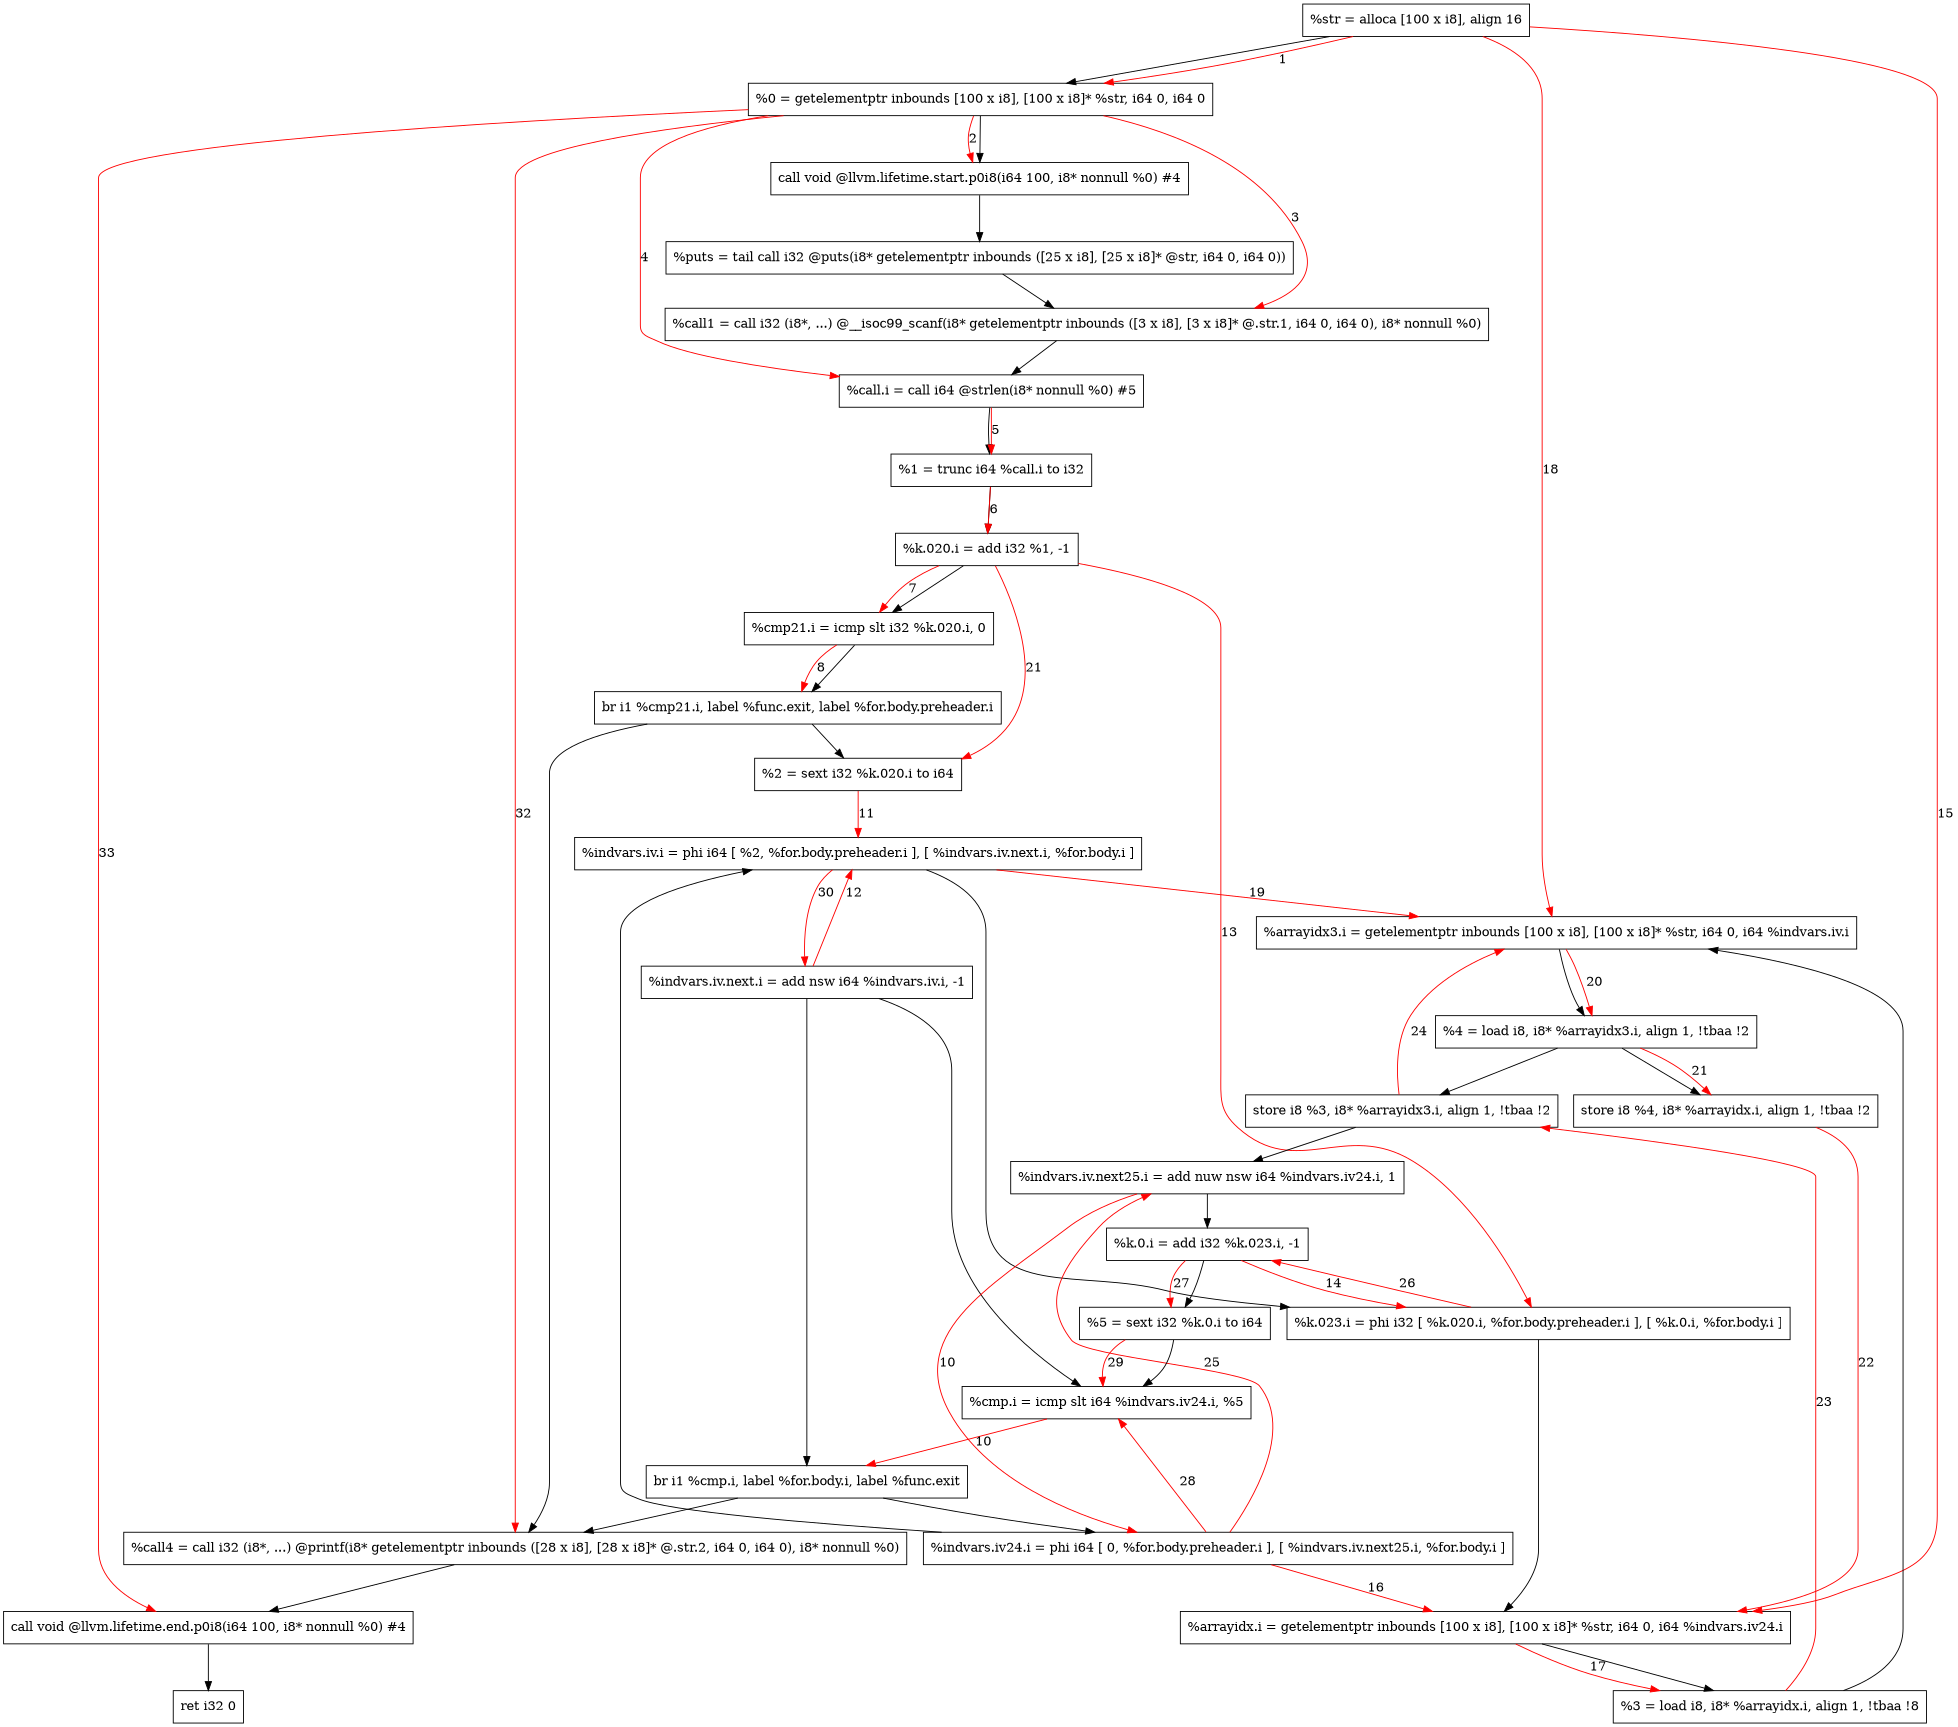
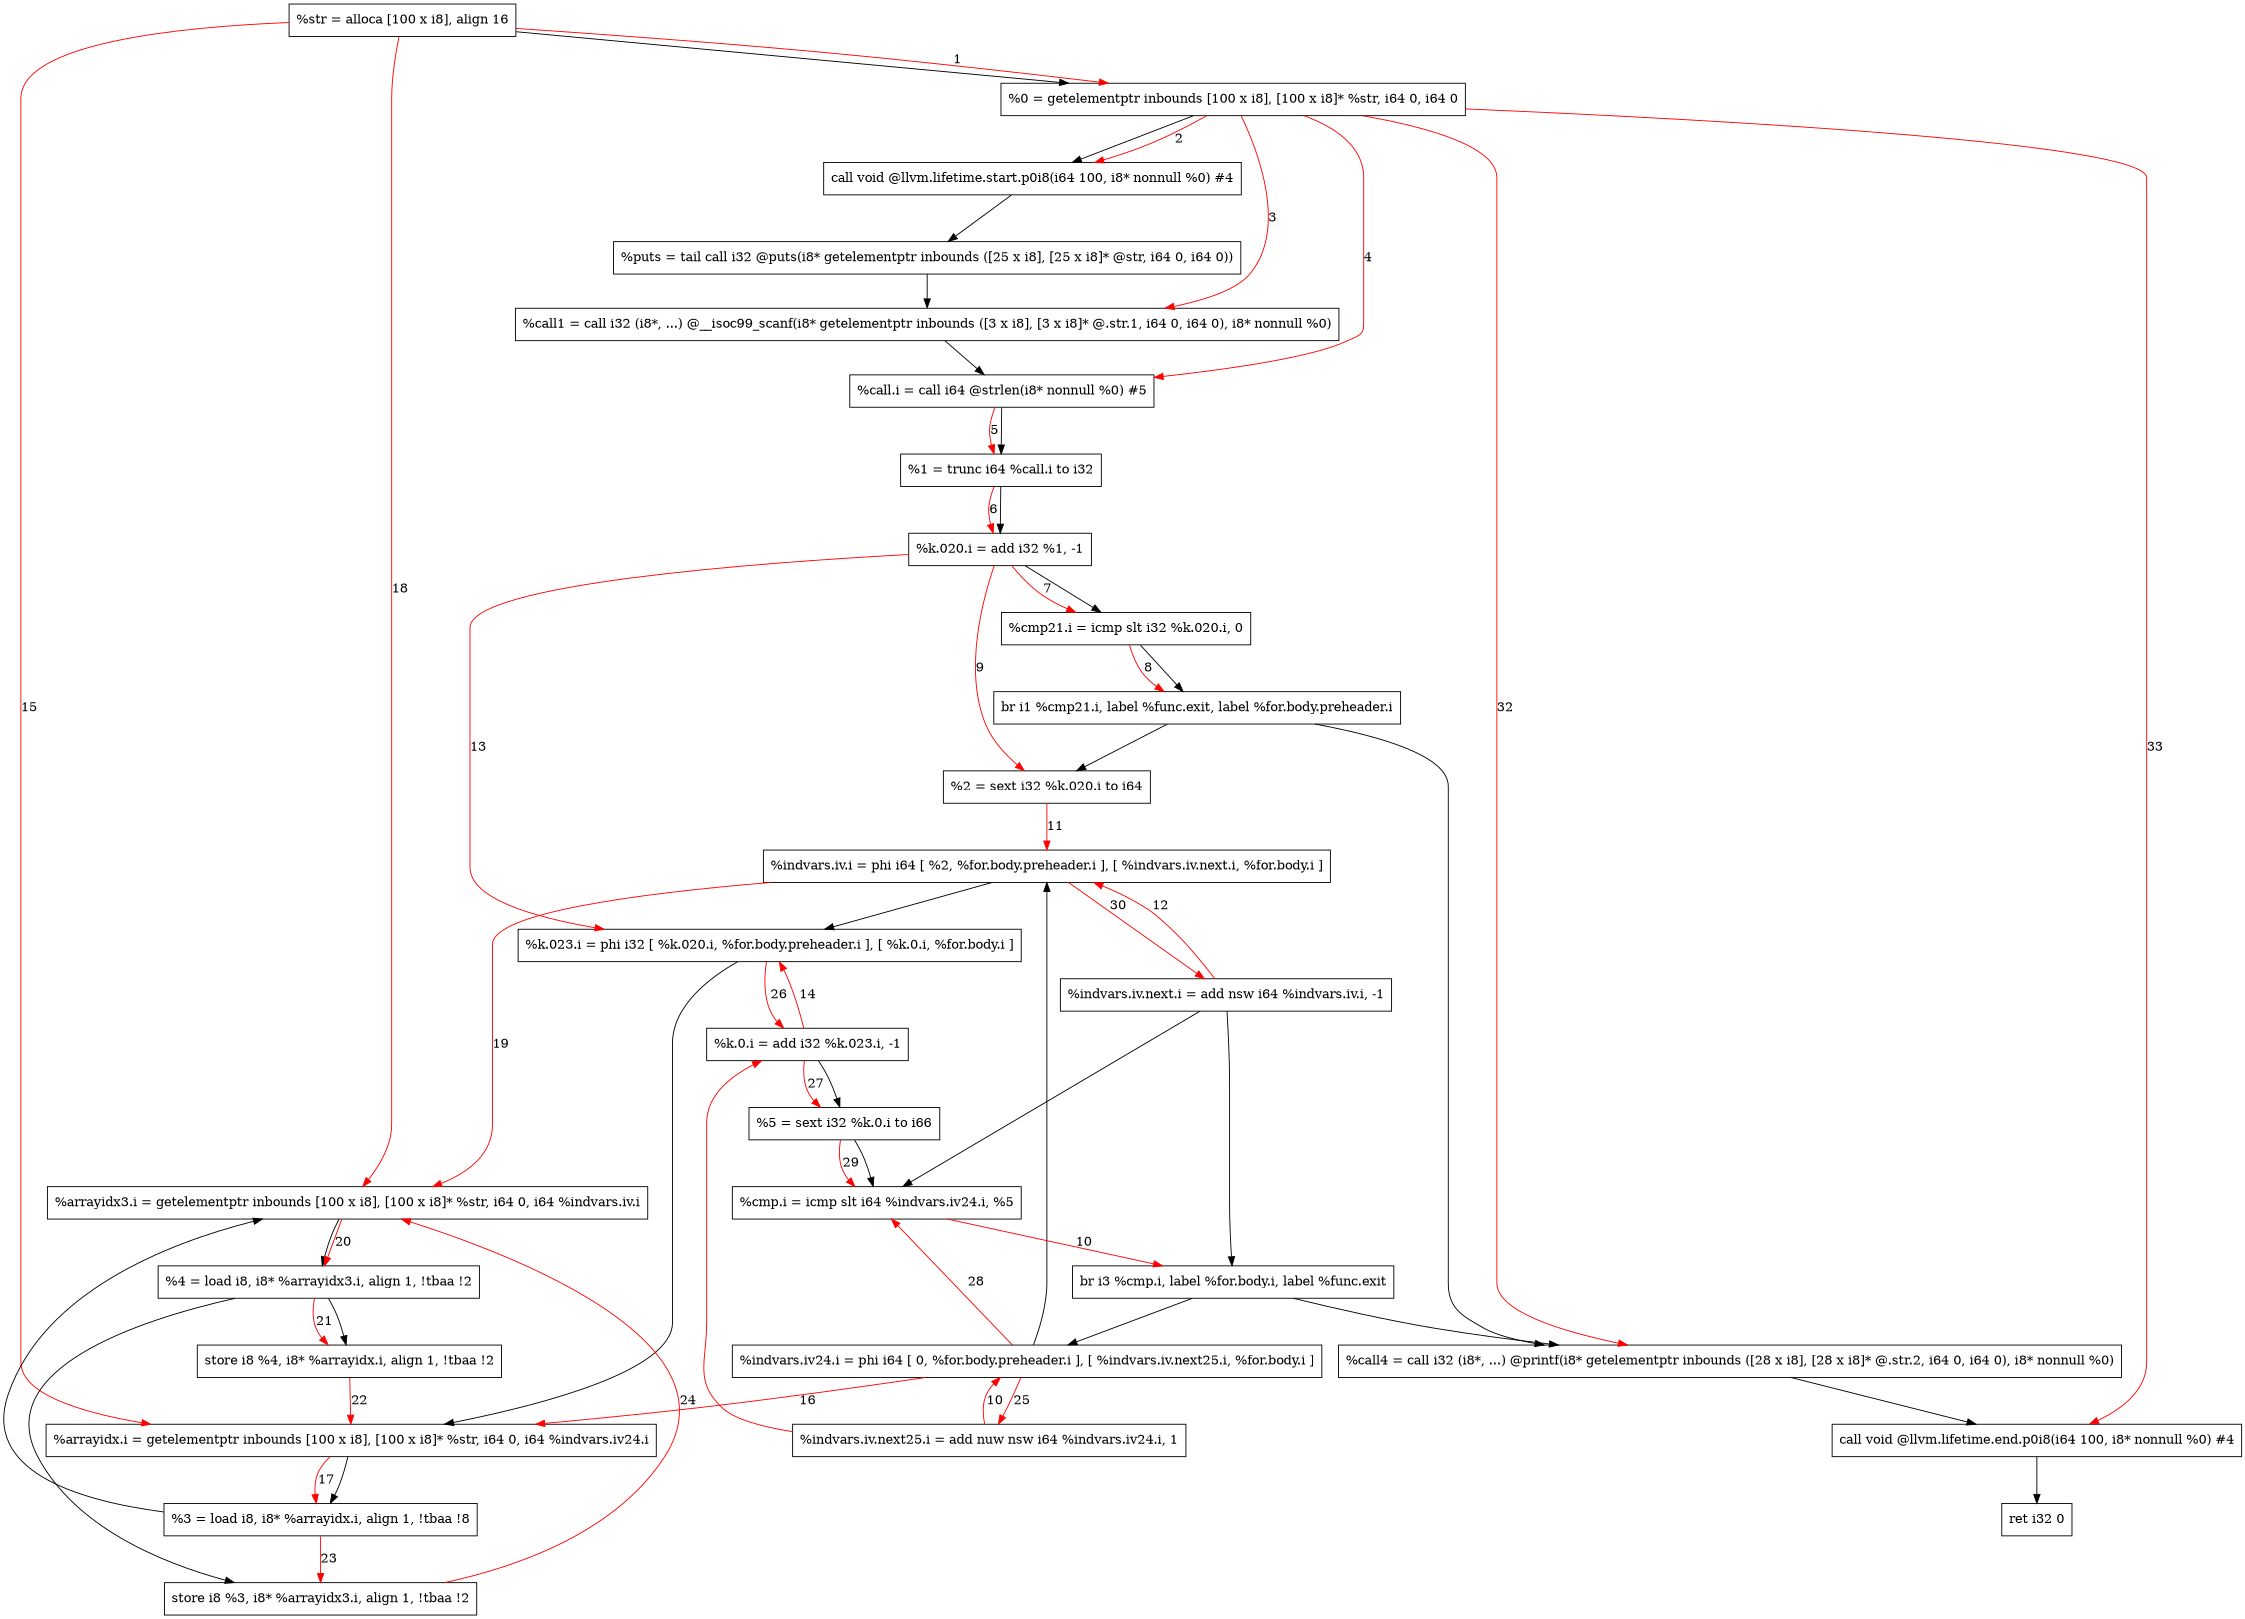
(1034, 668) -> (980, 668)
(1309, 1143) -> none
(1207, 1206) -> (707, 1266)
(1175, 1323) -> (844, 1124)
(807, 1482) -> (1233, 1282)
